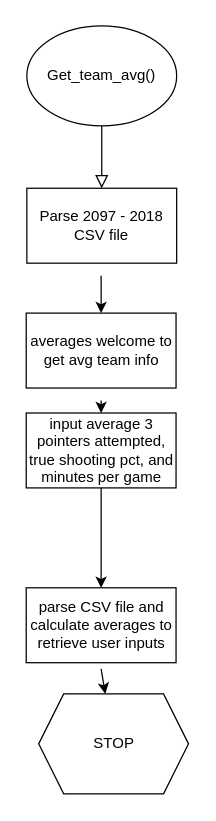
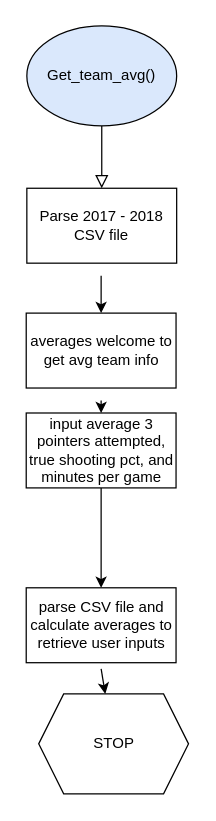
(102, 76) -> (102, 76)
(102, 226) -> (102, 226)
